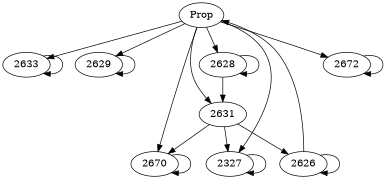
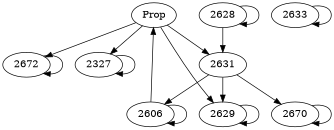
(211, 37) -> none
(118, 39) -> none
(178, 86) -> none
(226, 136) -> (223, 86)
(303, 164) -> (150, 114)
